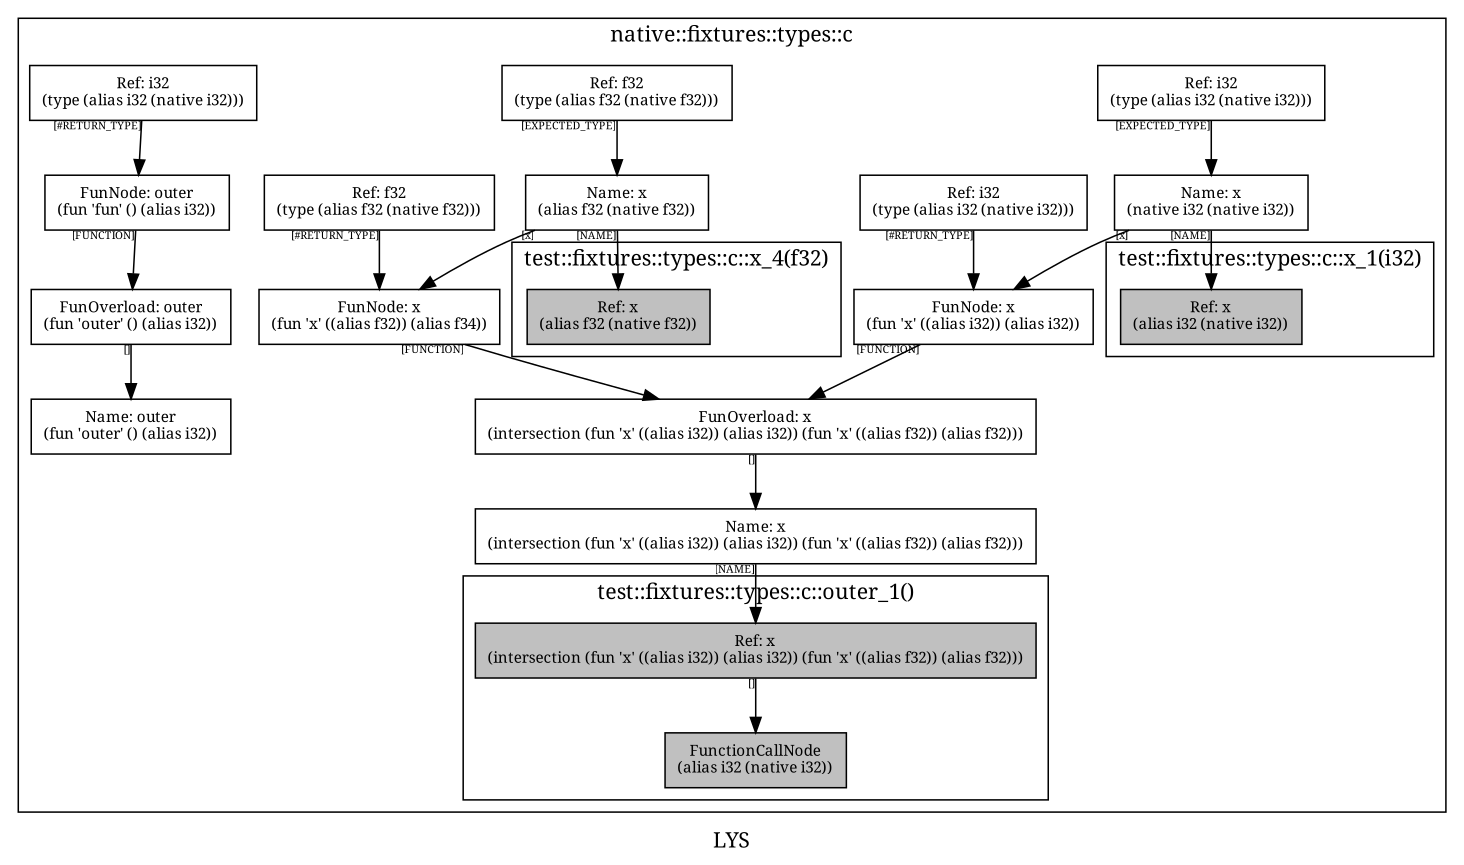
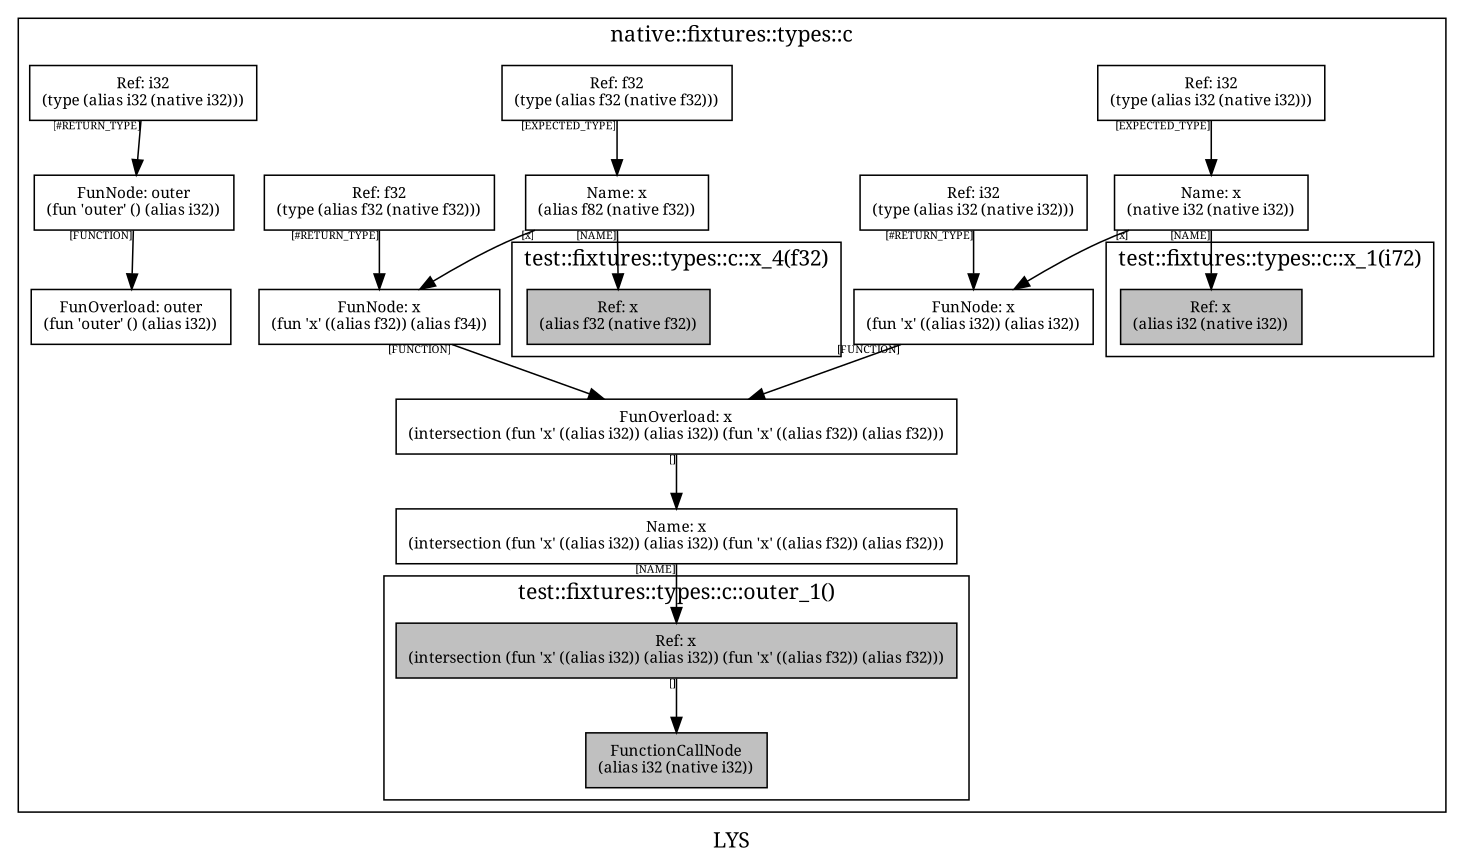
(137, 203) -> (134, 203)
(617, 203) -> (617, 203)
(1270, 260) -> (1270, 260)
(131, 427) -> none
